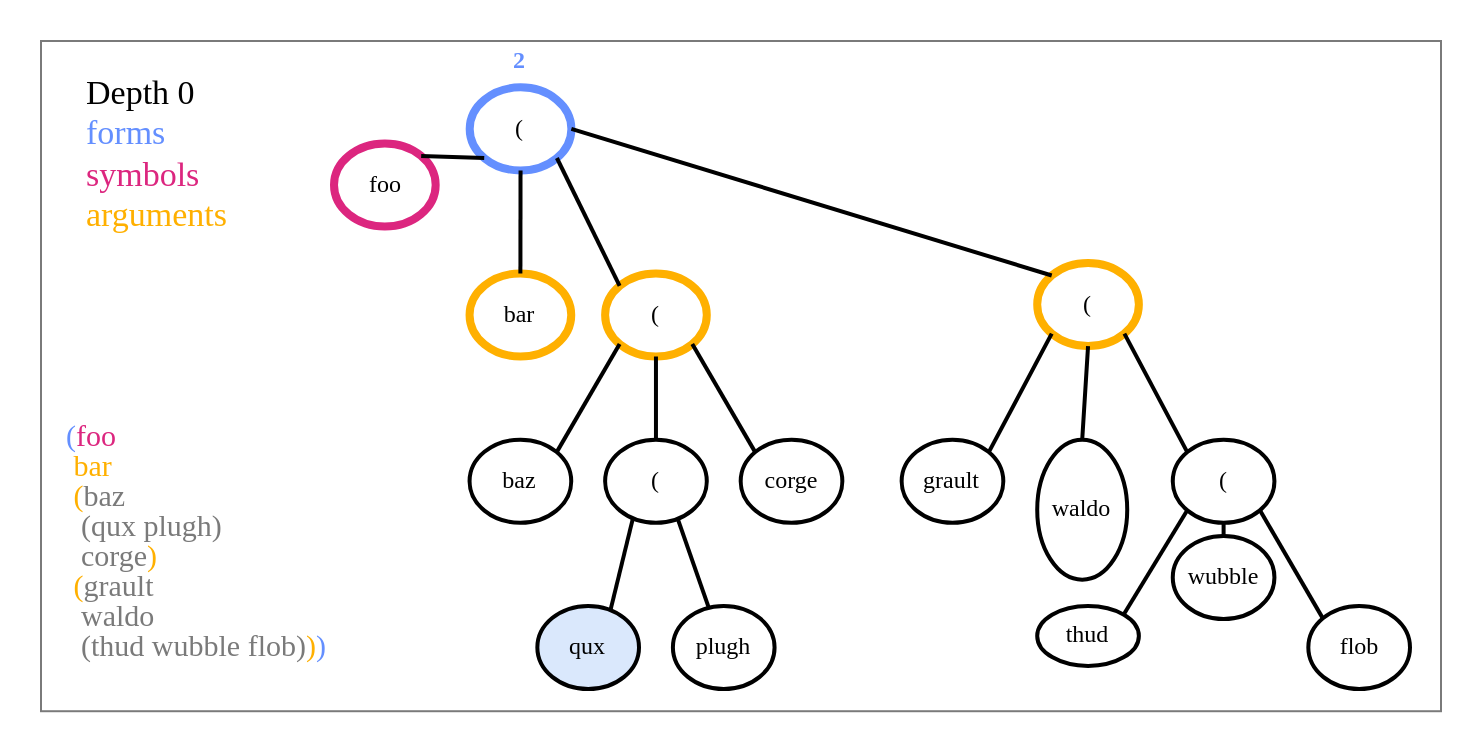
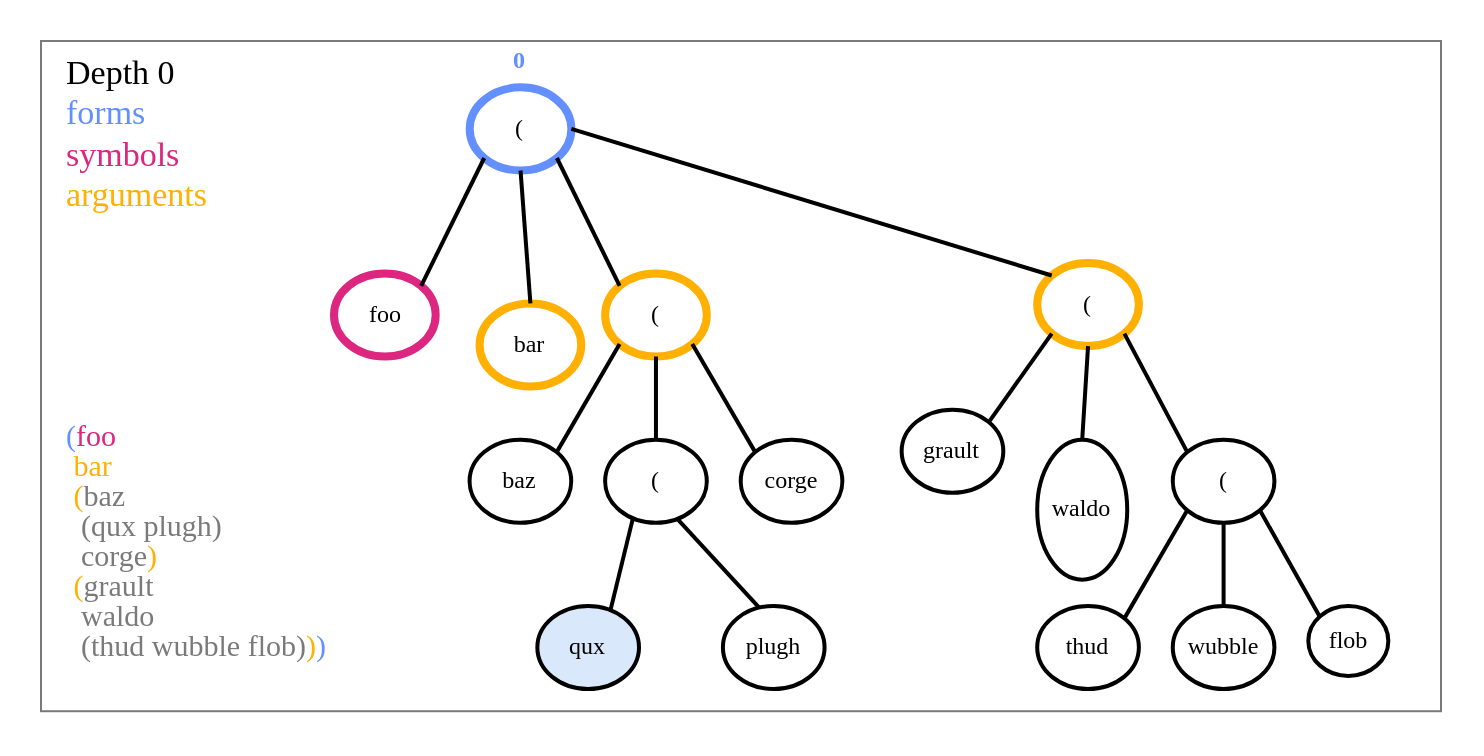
(520, 61) -> (520, 61)
(199, 150) -> (179, 130)
(385, 185) -> (385, 315)
(520, 315) -> (530, 345)
(952, 481) -> (952, 451)
(1224, 577) -> (1224, 647)
(1088, 636) -> (1088, 647)
(724, 647) -> (774, 647)
(1359, 647) -> (1348, 641)
